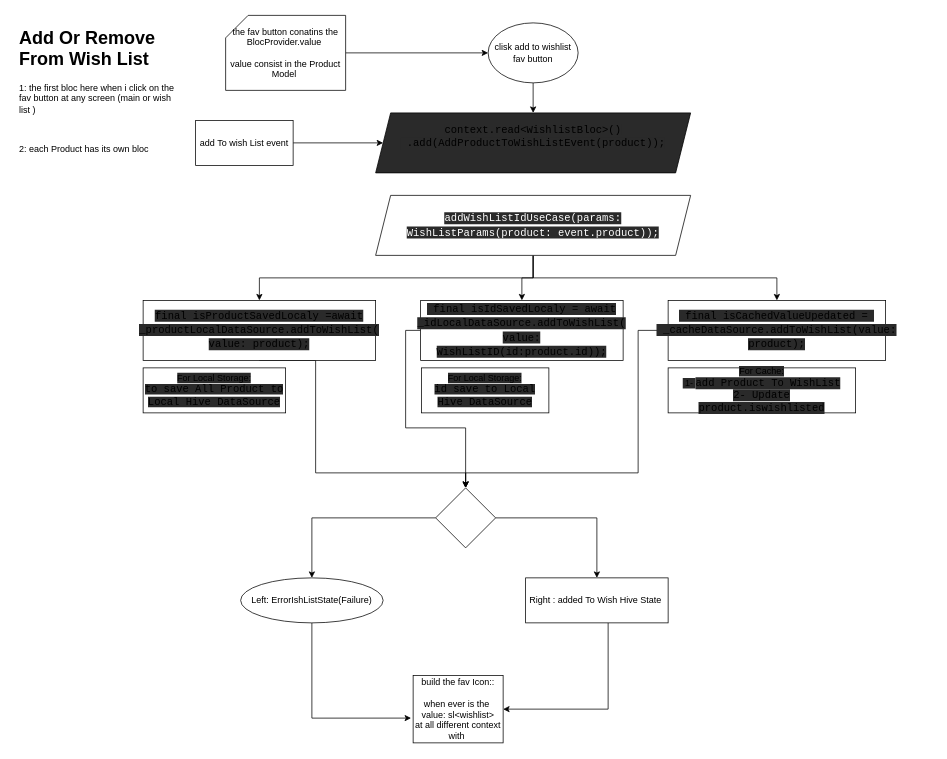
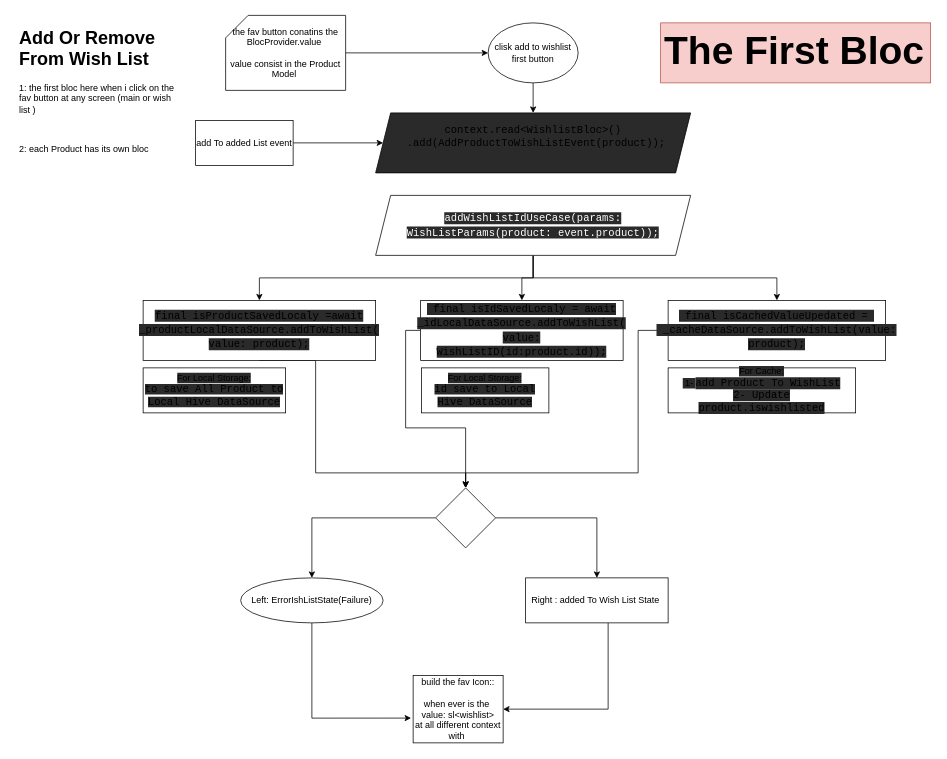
(533, 53) -> (533, 53)
none -> (795, 53)
(244, 143) -> (244, 143)
(597, 600) -> (597, 600)
